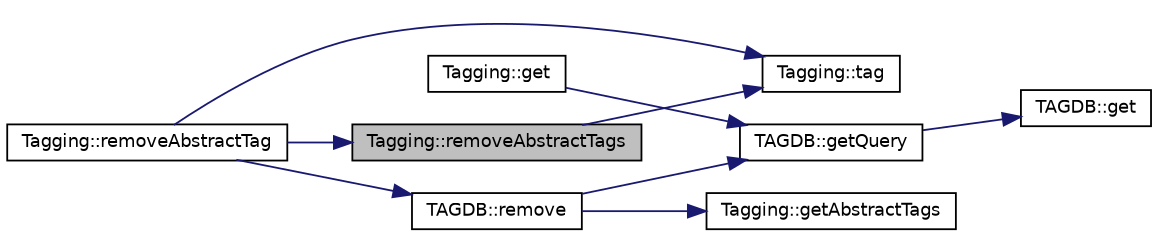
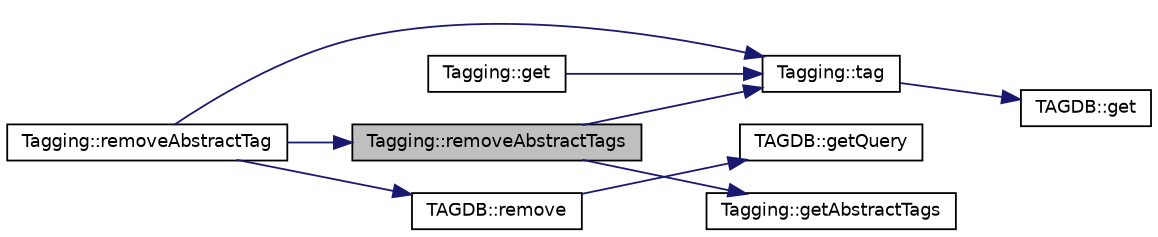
(635, 102) -> (655, 74)
(963, 125) -> (951, 90)
(635, 211) -> (637, 171)
